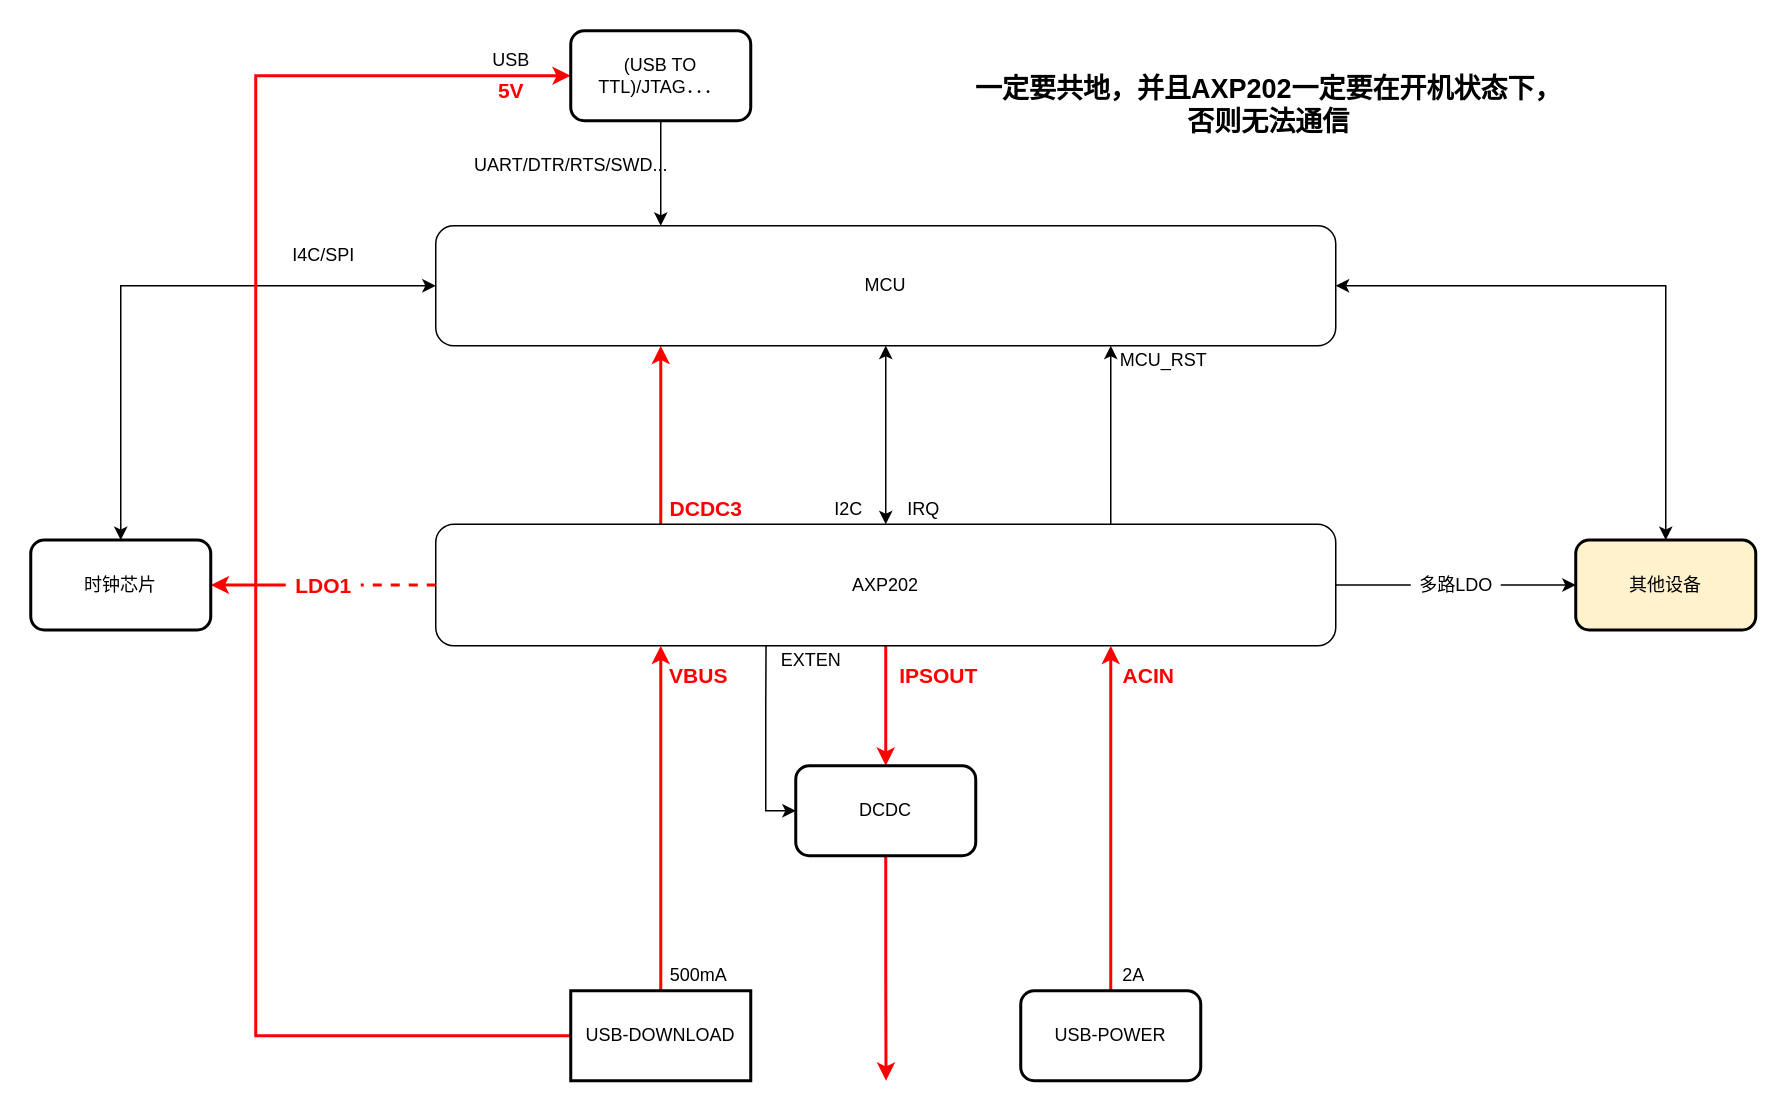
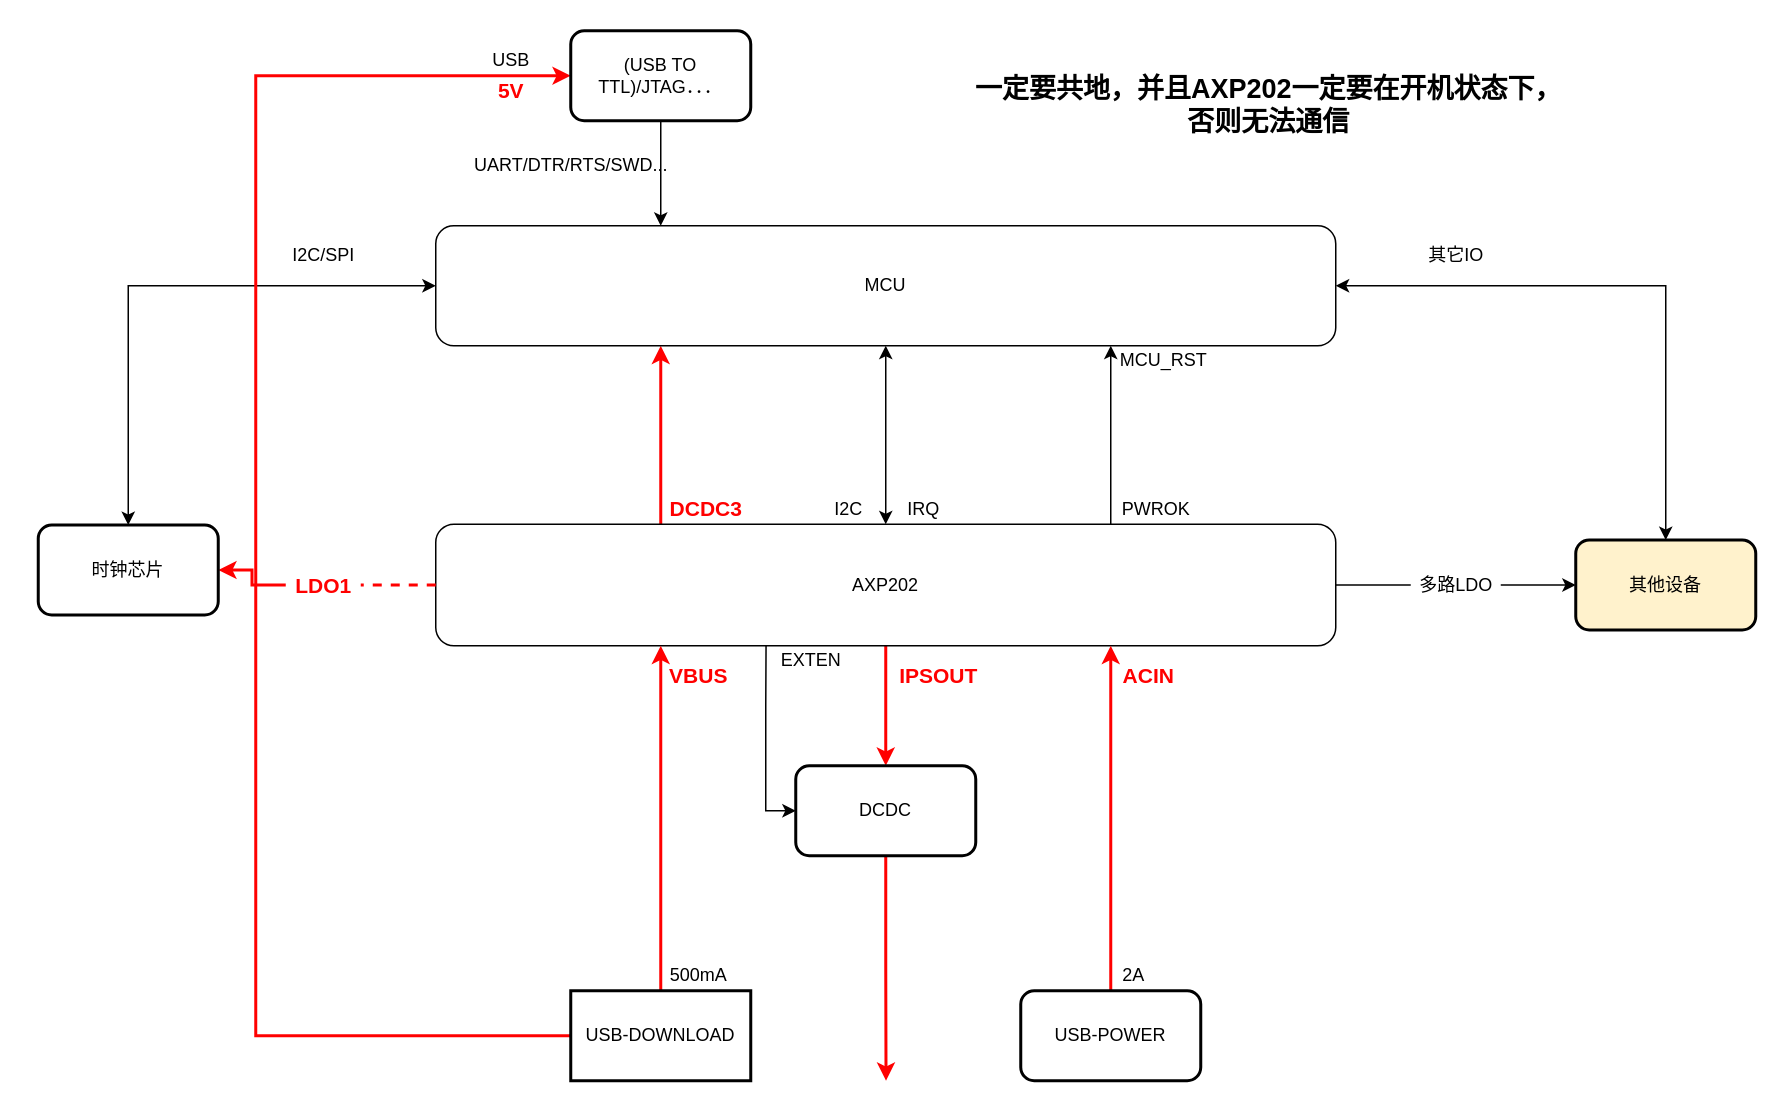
(324, 256) -> (324, 256)
none -> (1456, 256)
none -> (1156, 509)
(121, 585) -> (128, 570)
